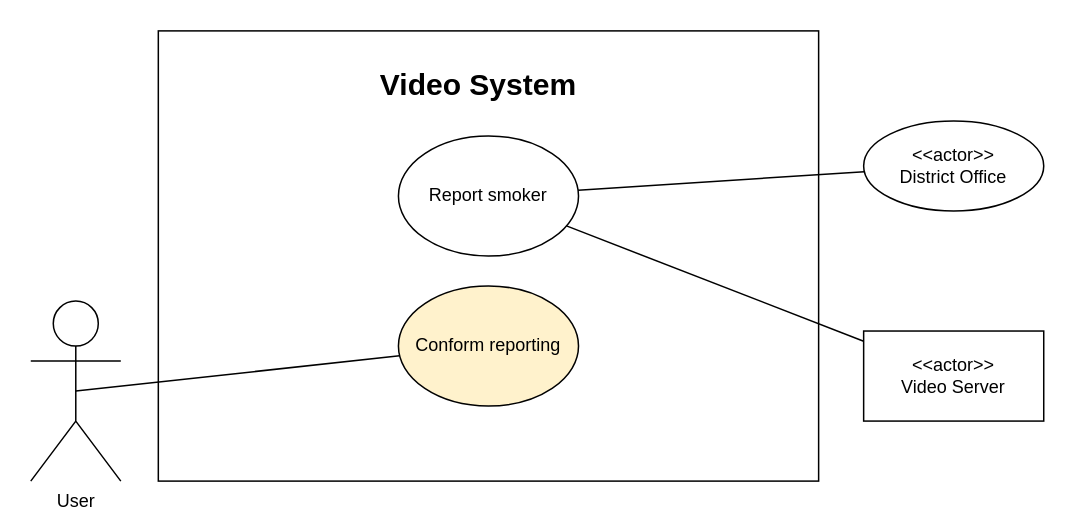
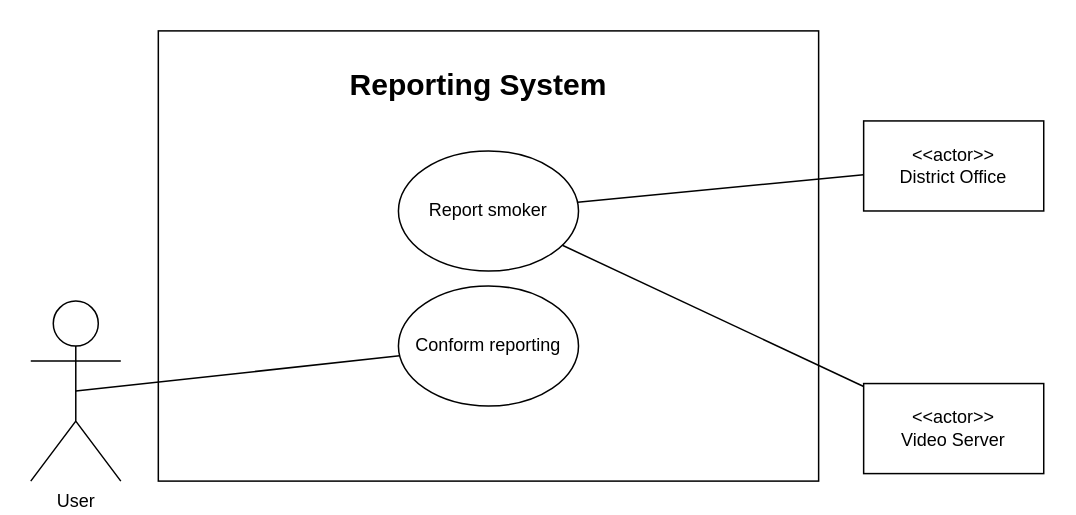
(479, 83) -> (479, 83)
(953, 166) -> (953, 166)
(488, 196) -> (488, 211)
(488, 346) -> (488, 346)
(953, 376) -> (953, 428)
